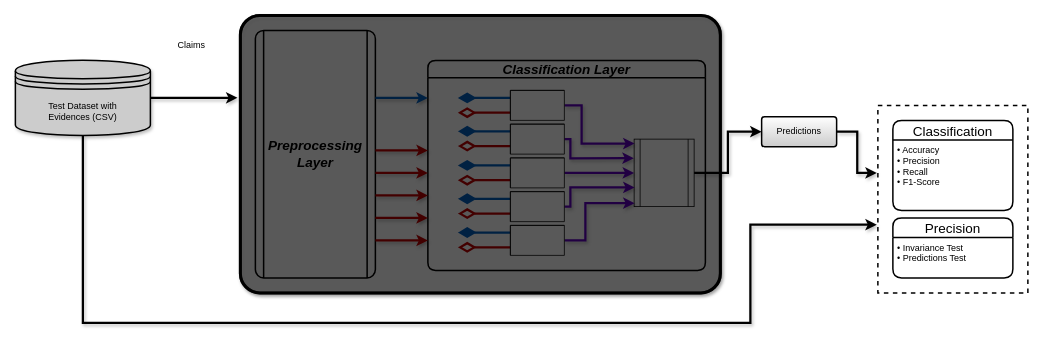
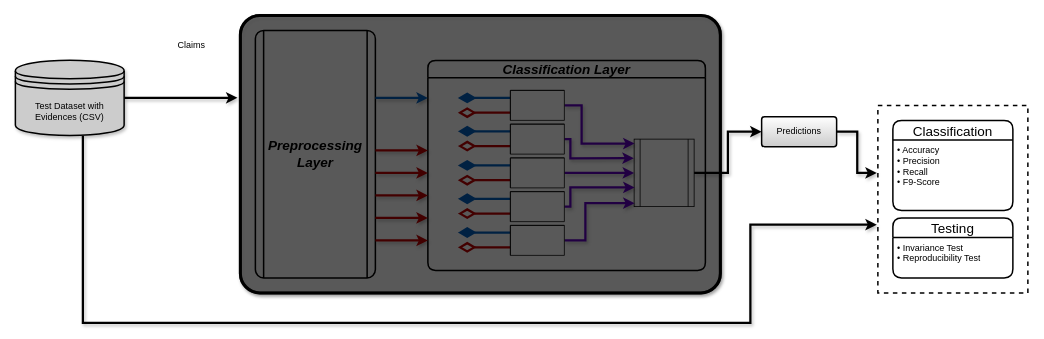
(83, 98) -> (70, 98)
(922, 167) -> (922, 167)
(953, 229) -> (953, 229)
(938, 253) -> (946, 253)
